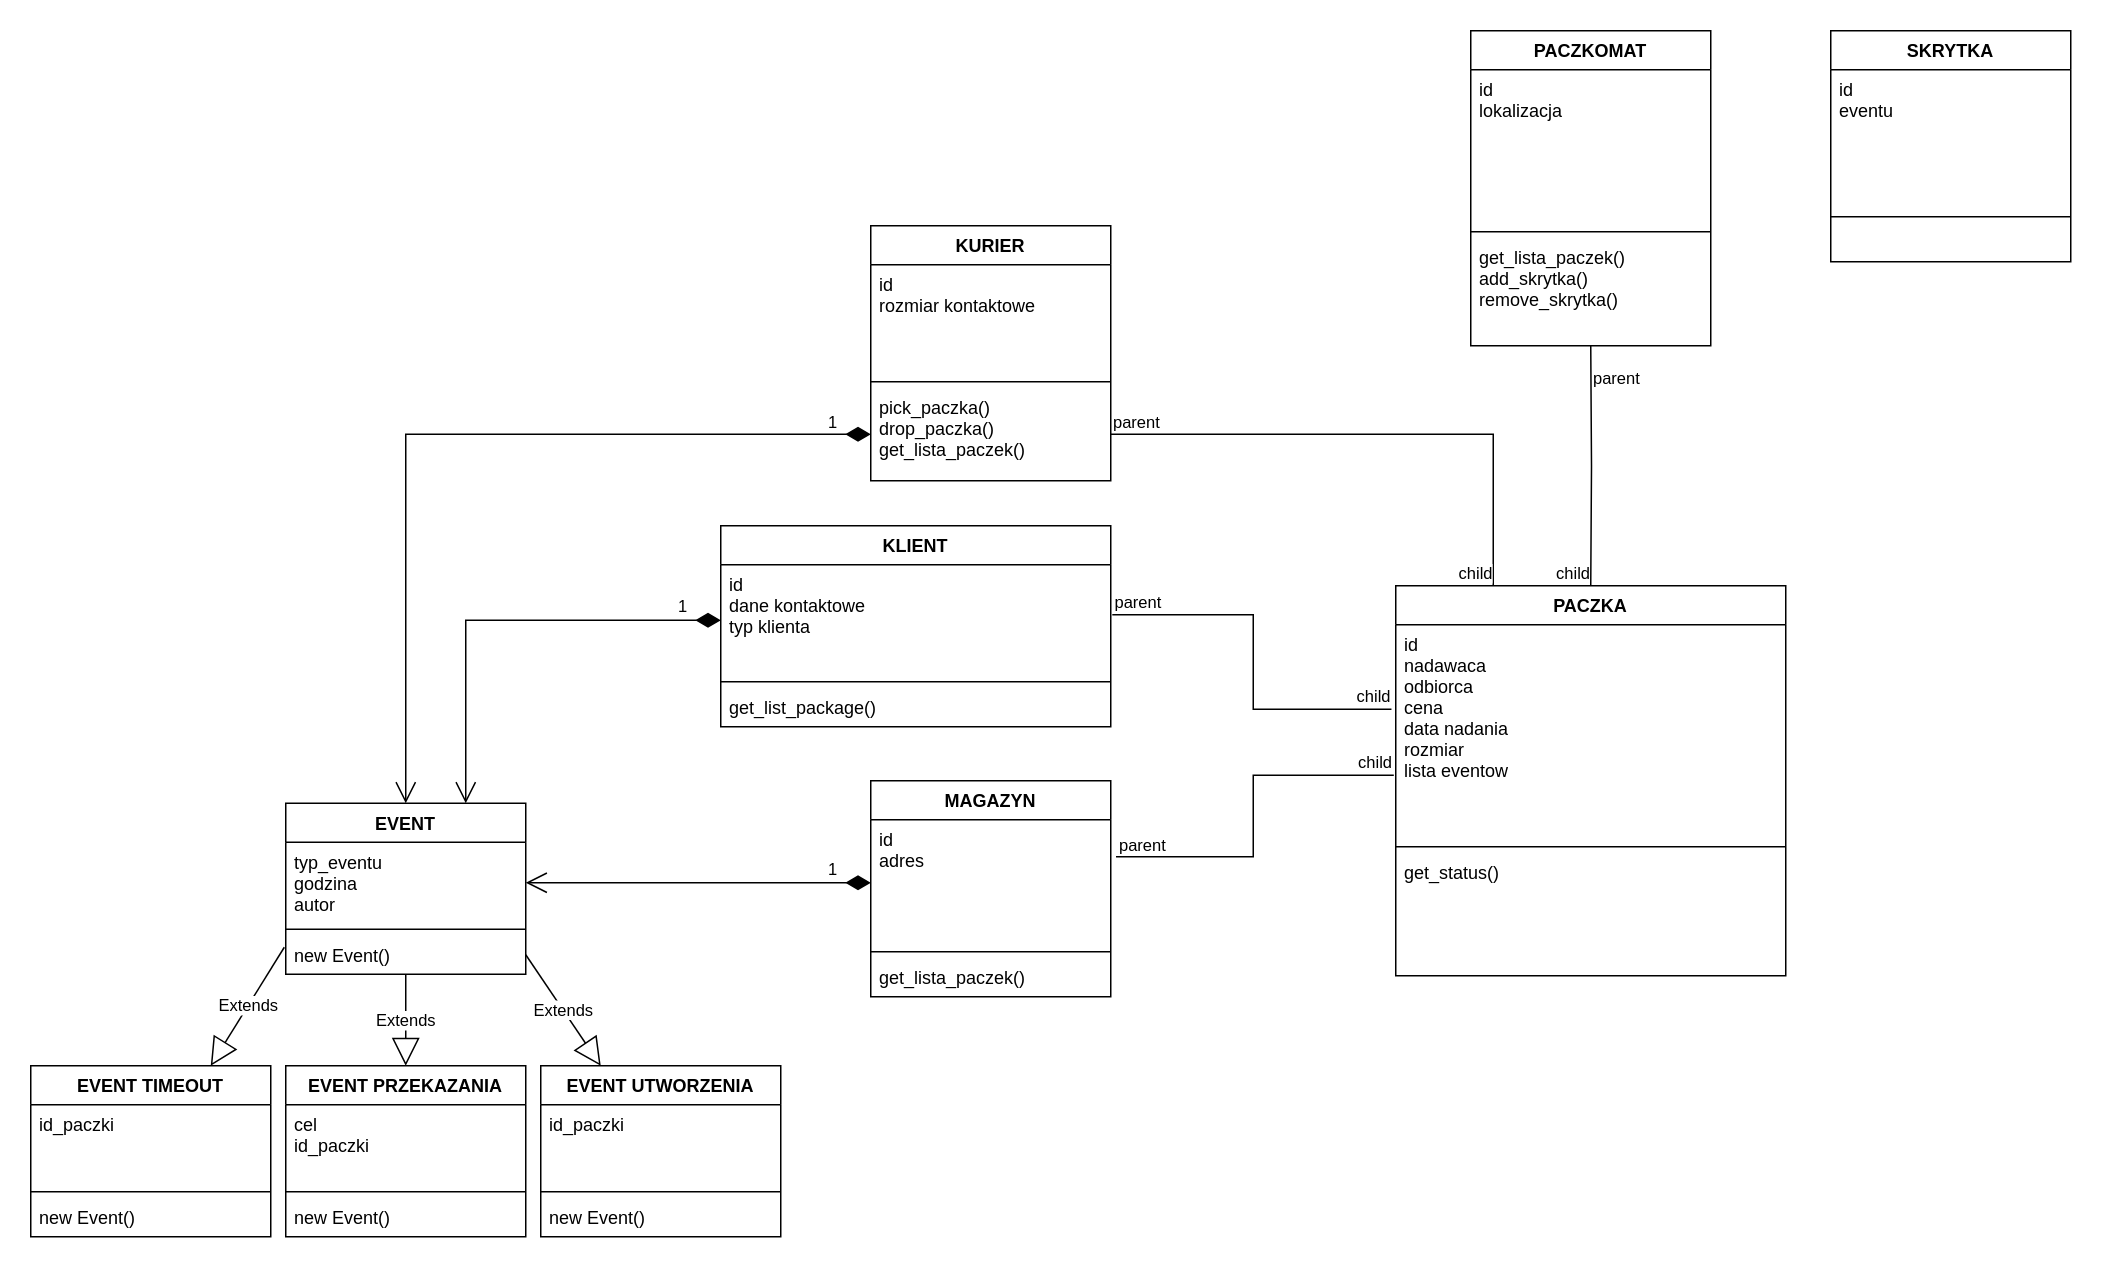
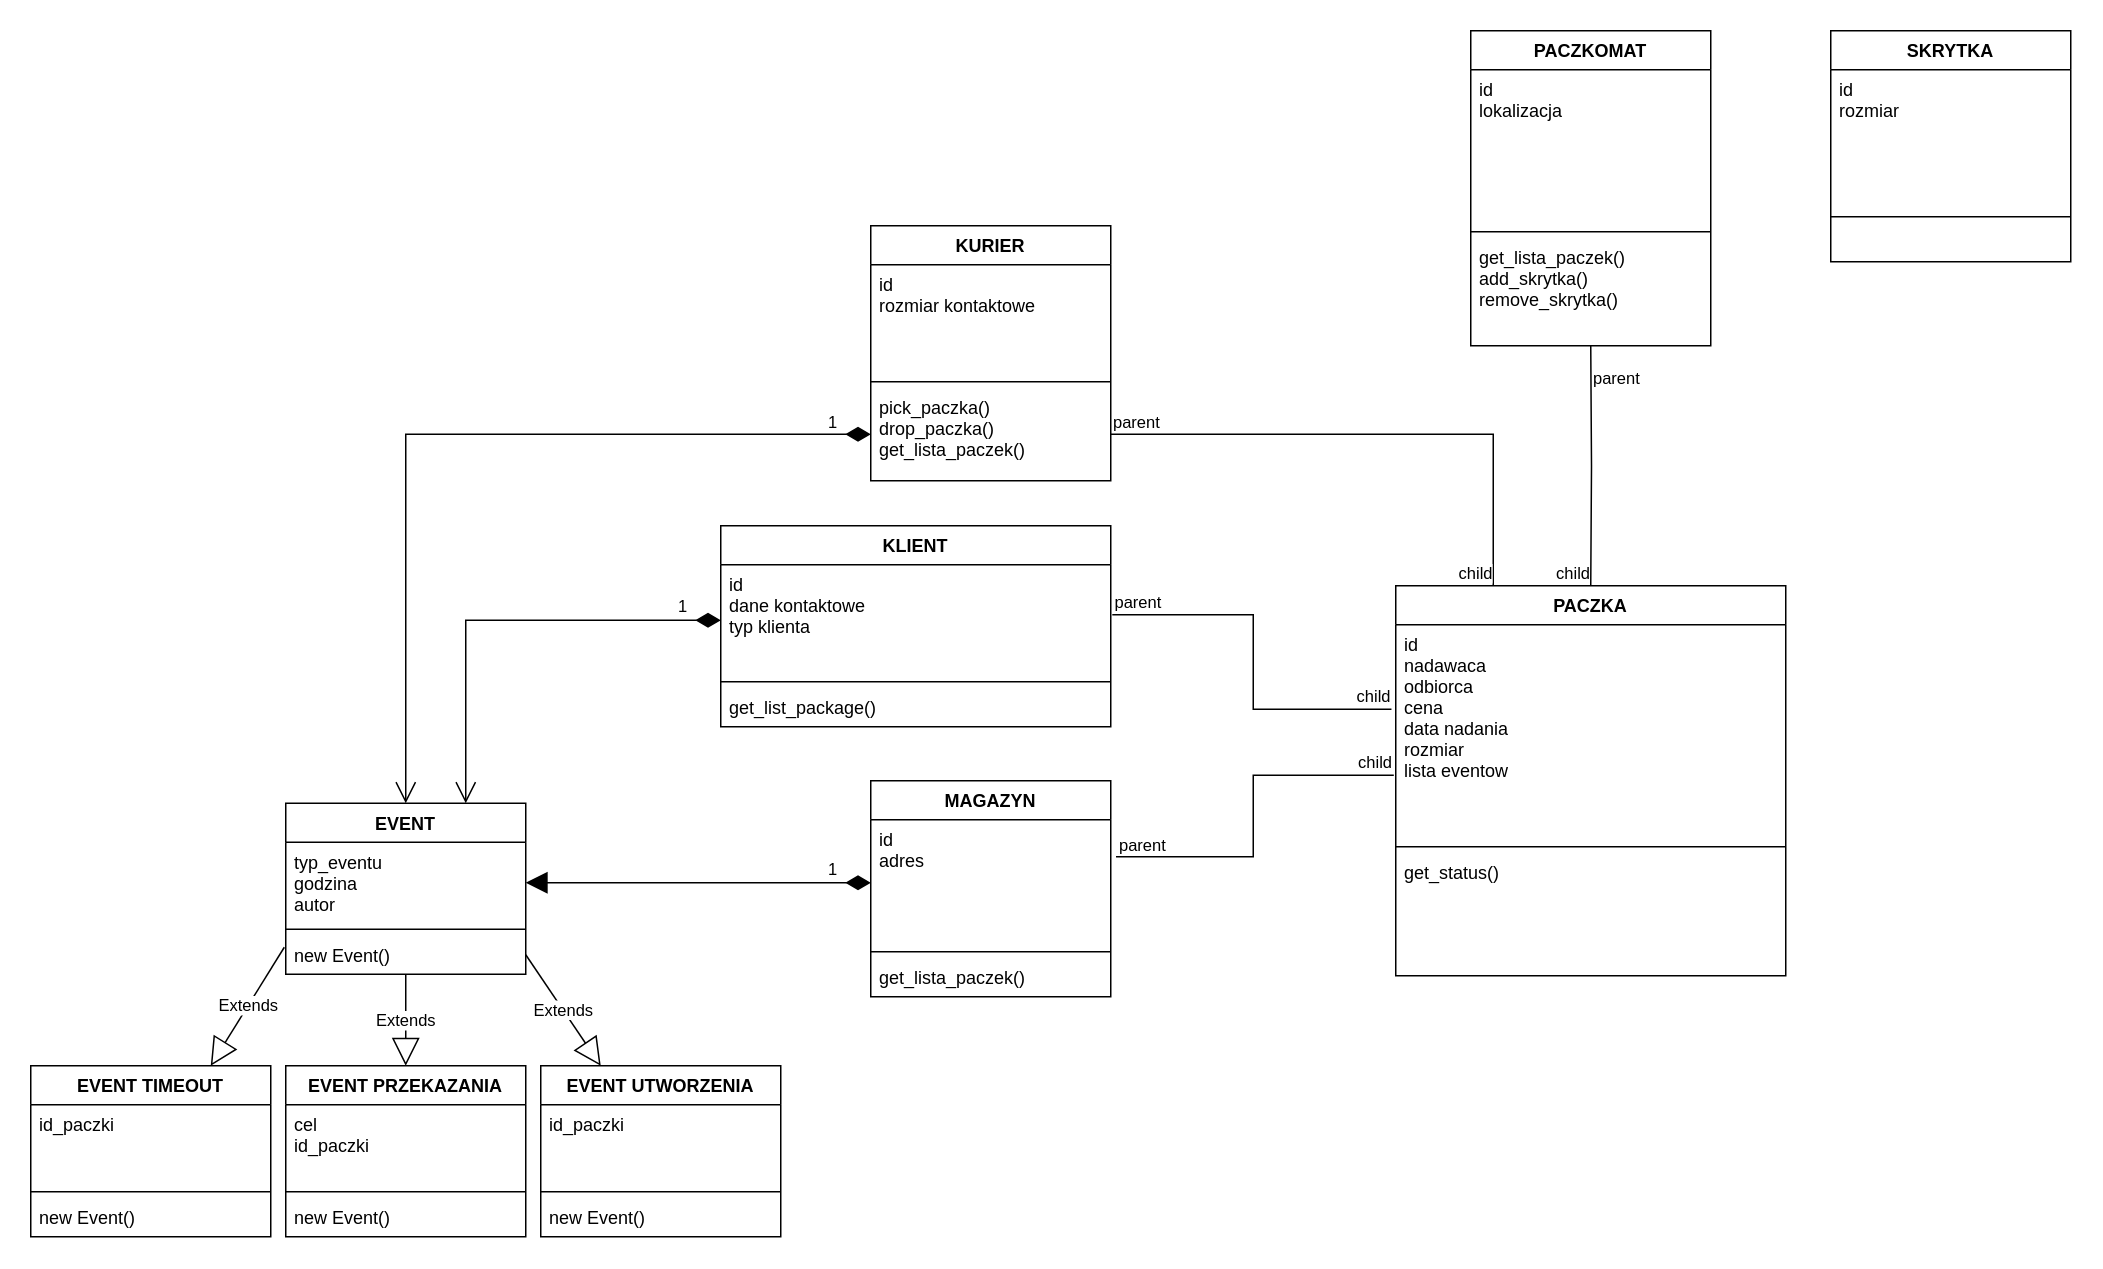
(1847, 90) -> (1847, 90)
(540, 883) -> (548, 883)
